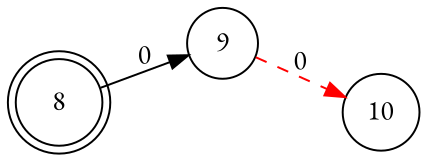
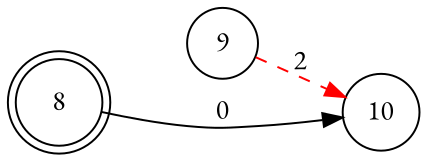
(300, 62) -> (300, 62)
(135, 75) -> (212, 128)
